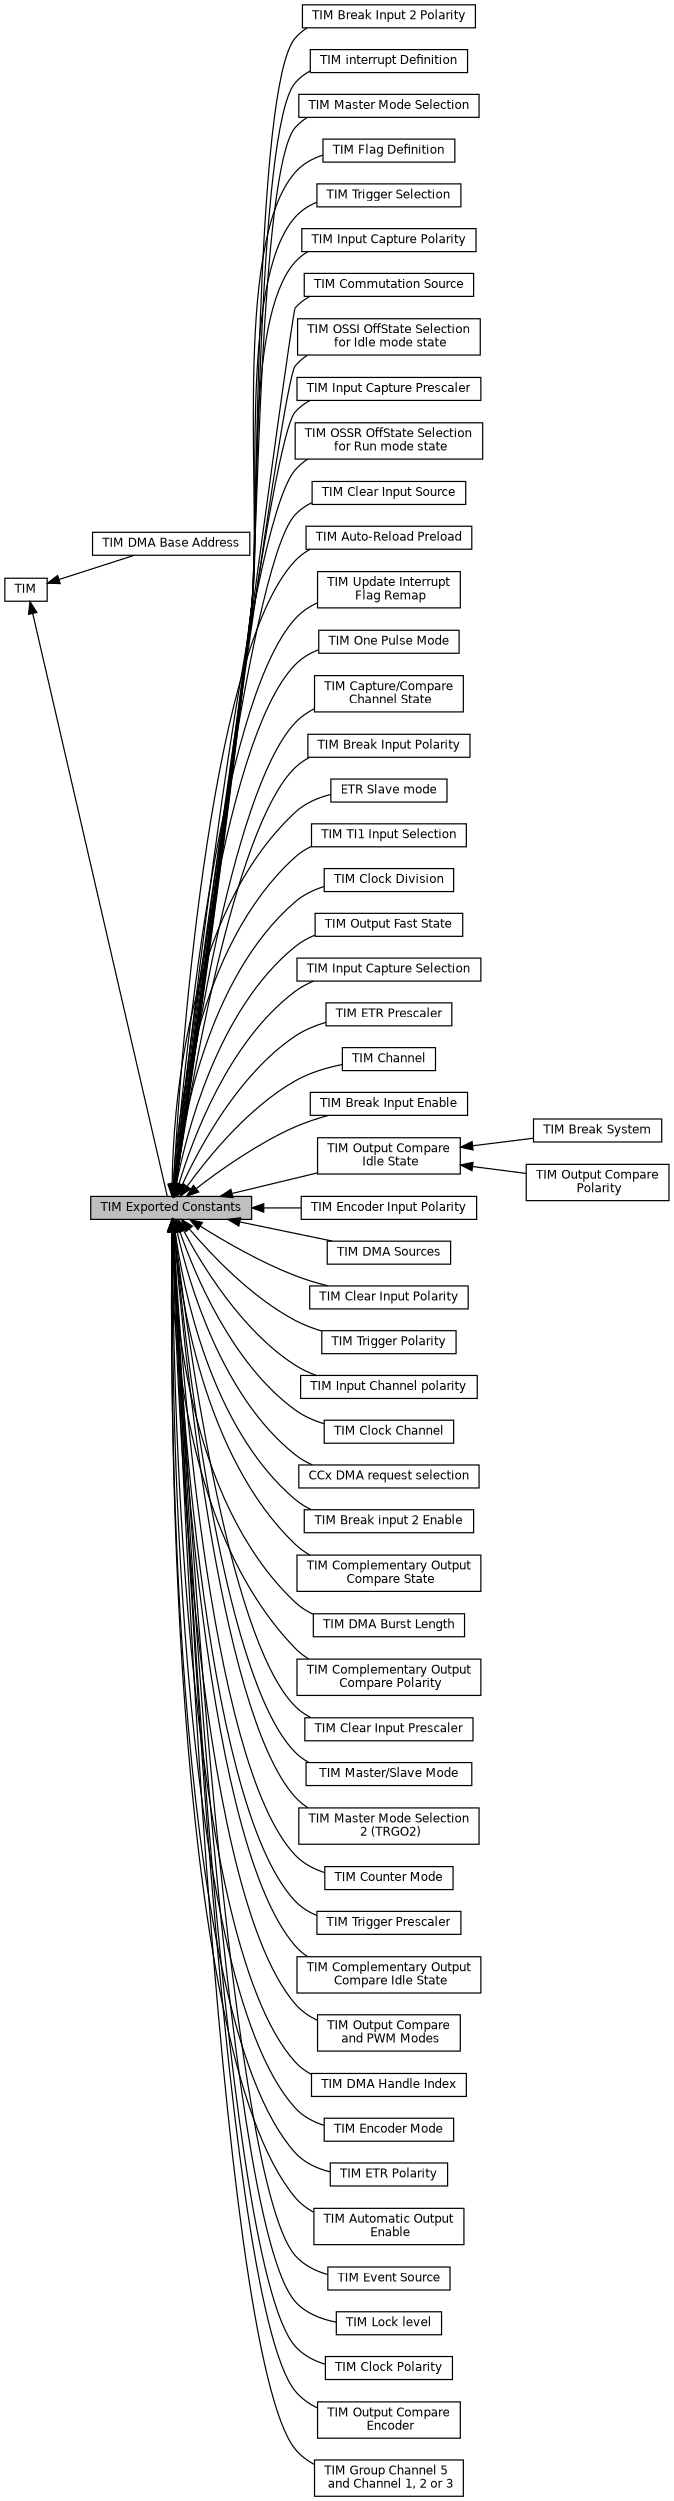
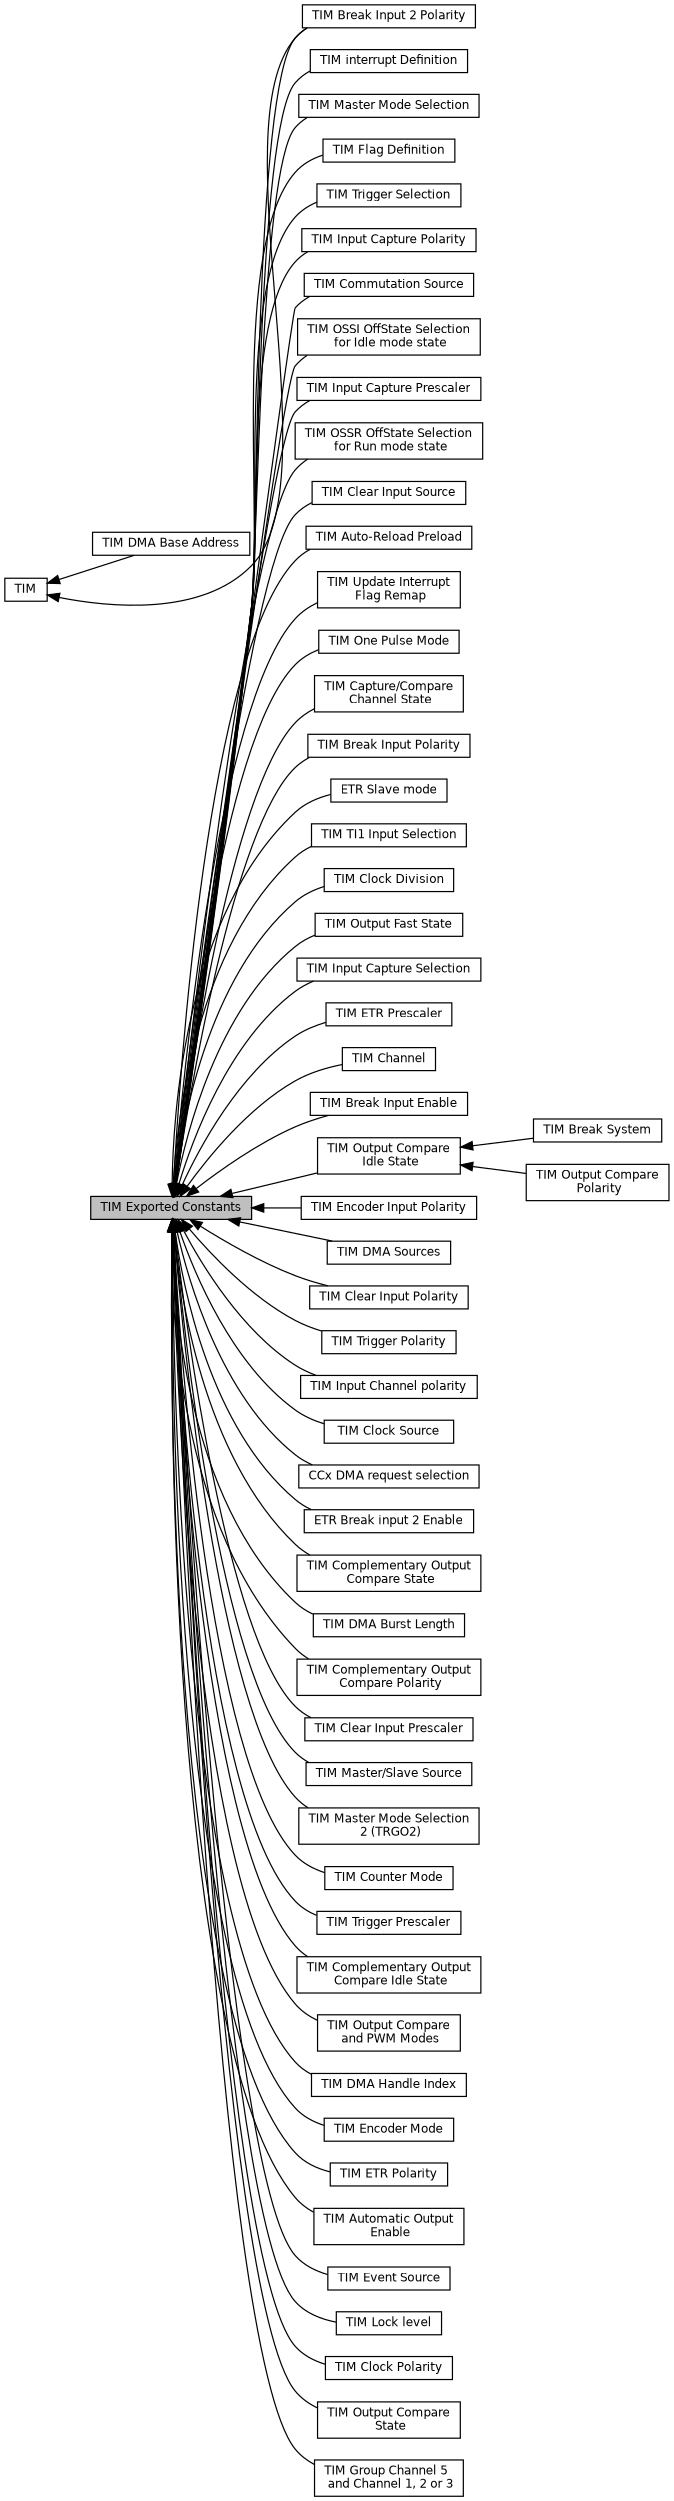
(100, 905) -> (279, 358)
(389, 1432) -> (389, 1432)
(389, 1521) -> (389, 1521)
(389, 1774) -> (389, 1774)
(389, 2420) -> (389, 2420)
